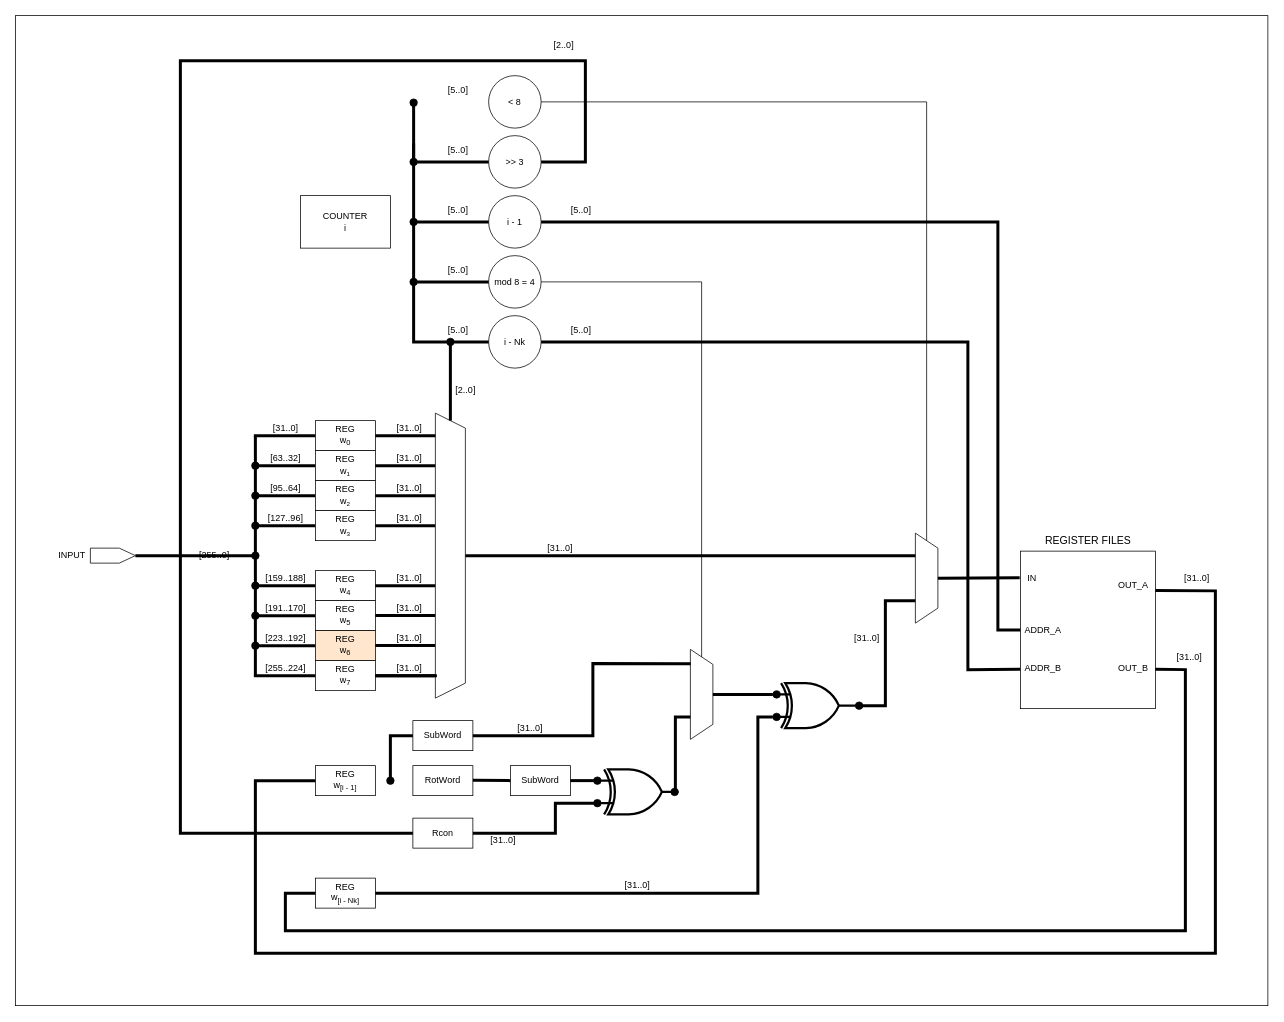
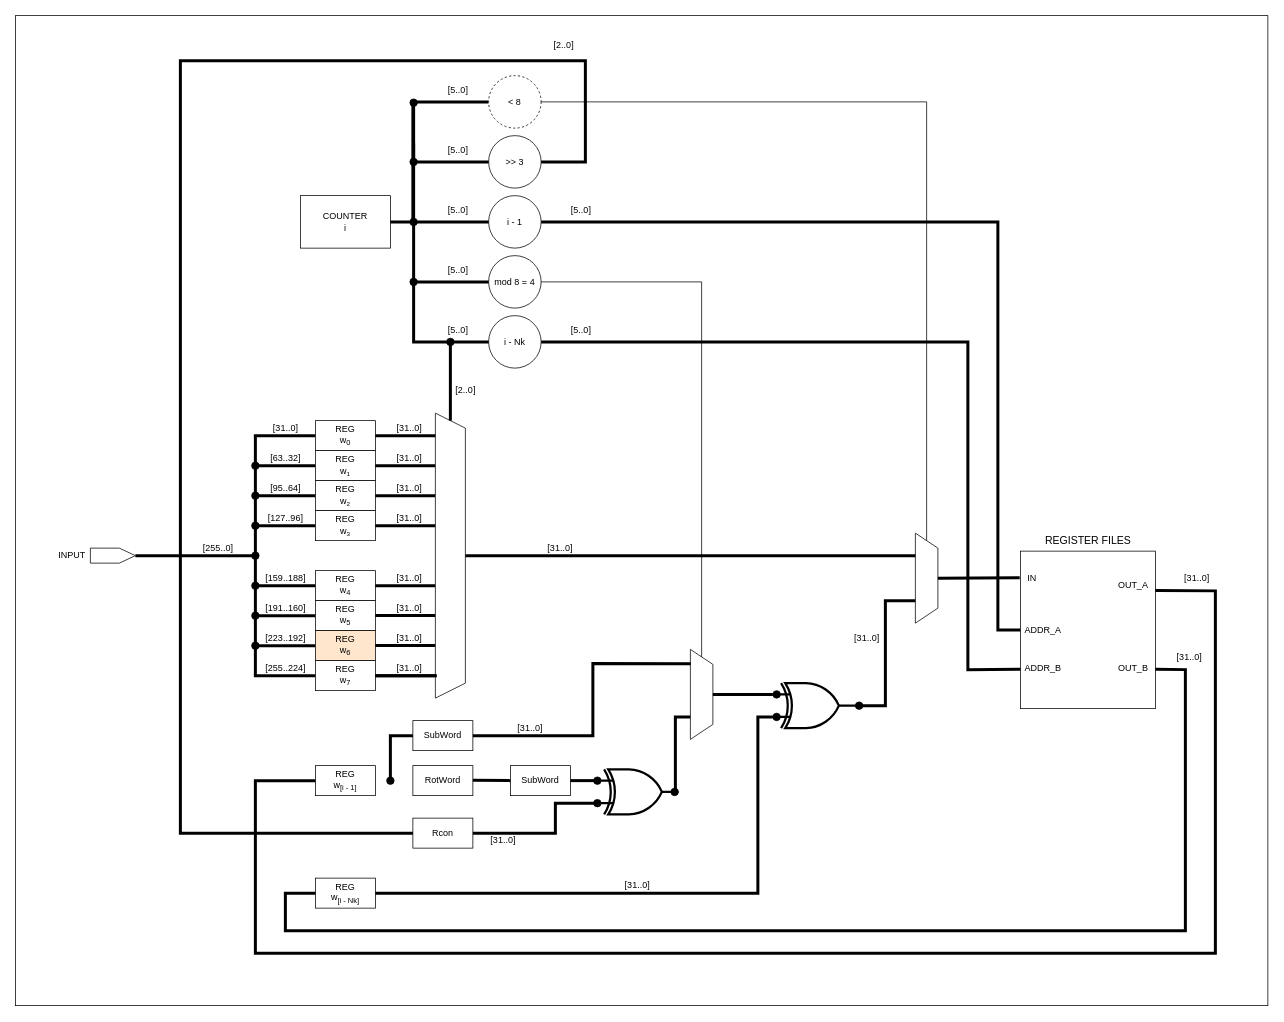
none -> (451, 102)
(515, 102) -> (515, 102)
(214, 555) -> (218, 548)
(286, 608) -> (286, 608)
